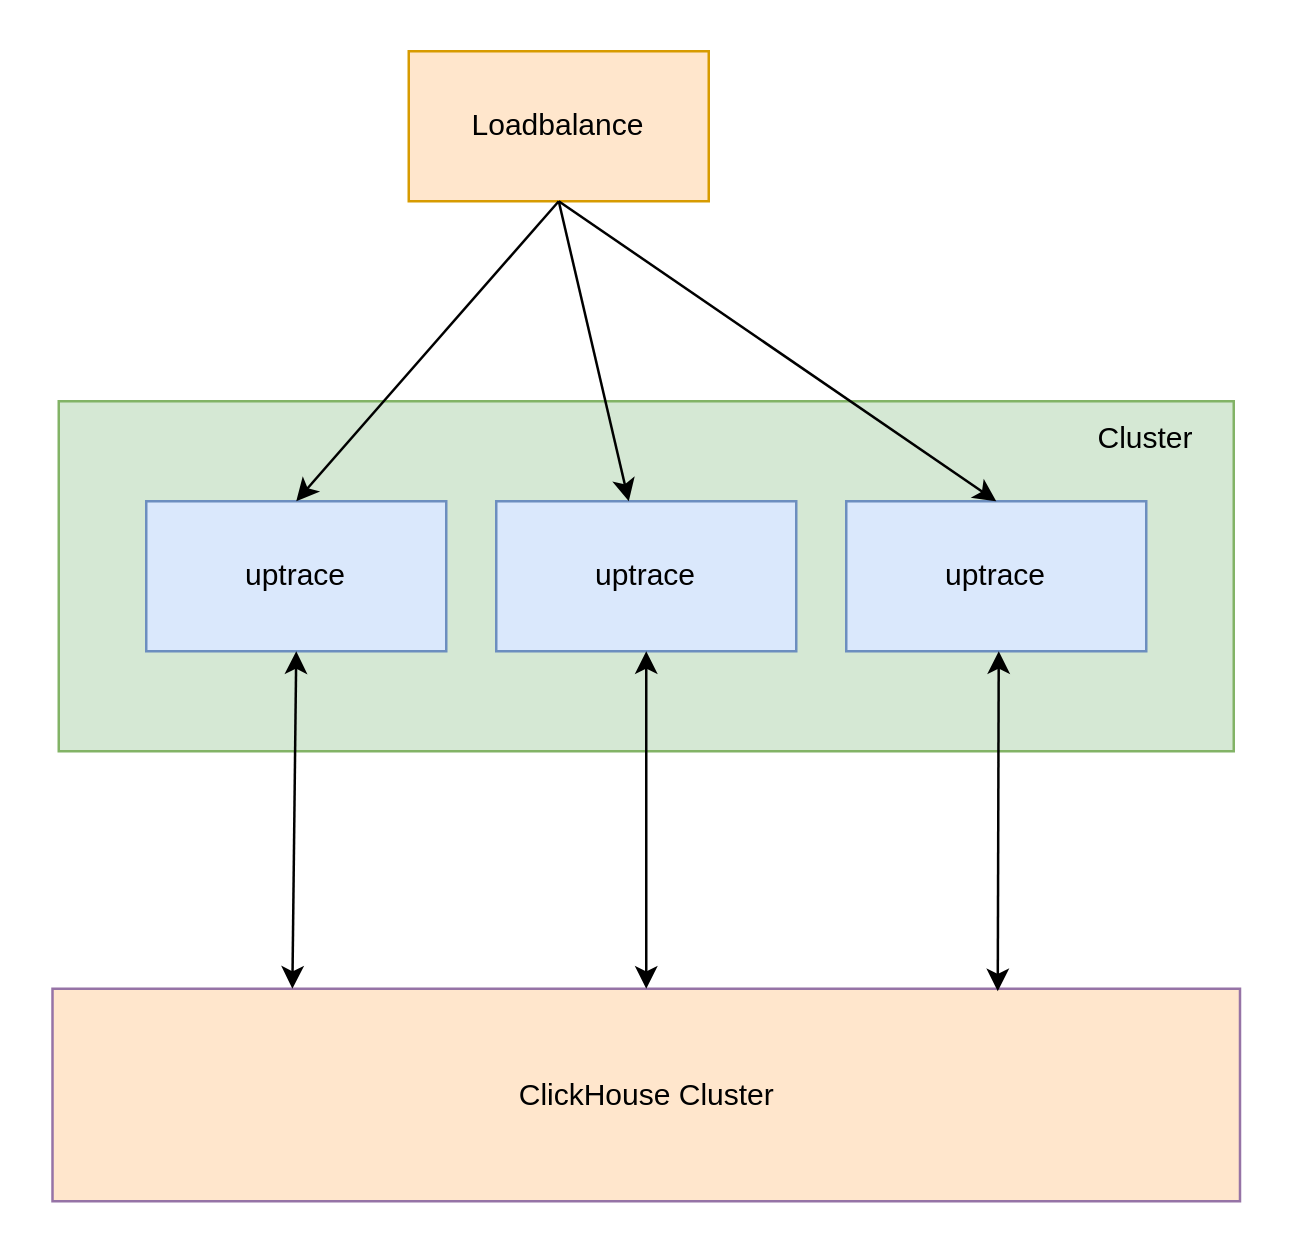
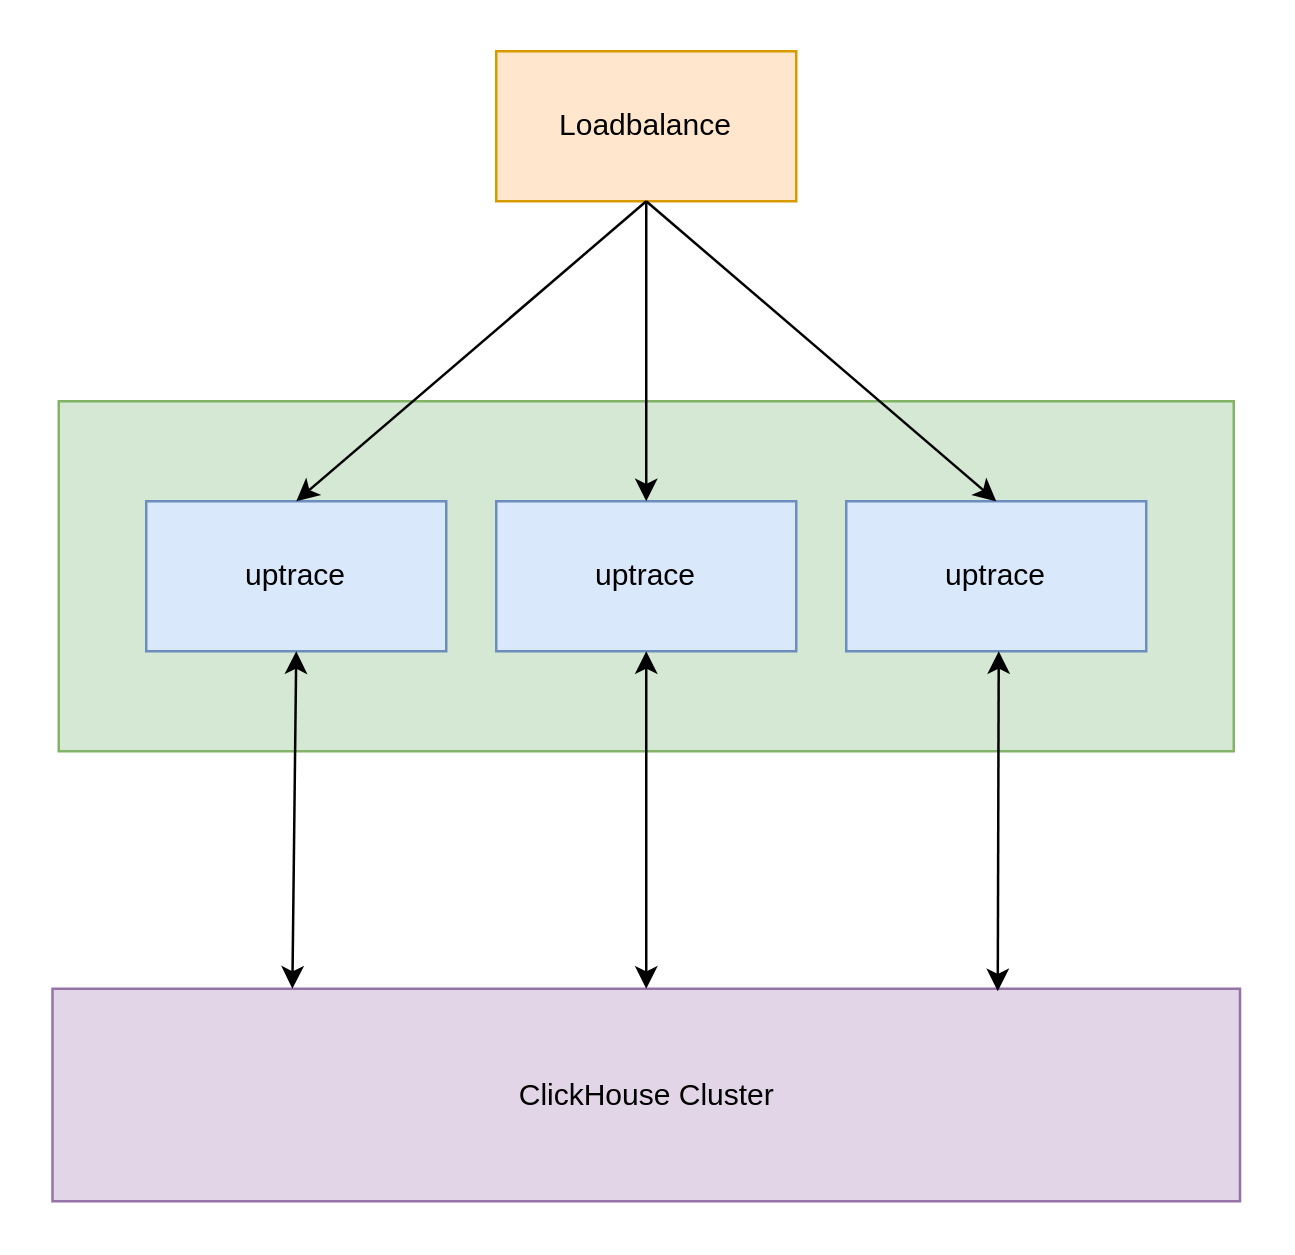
(559, 126) -> (646, 126)
(1146, 439) -> none
(646, 1095) -> (646, 1095)
